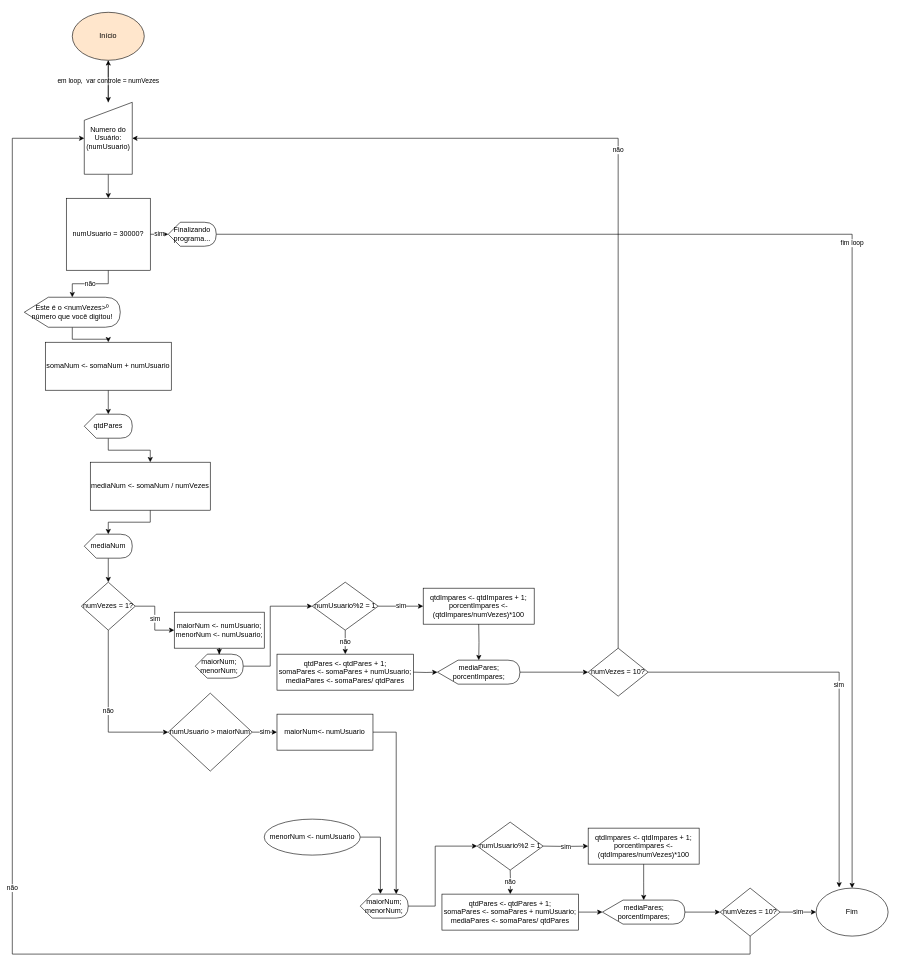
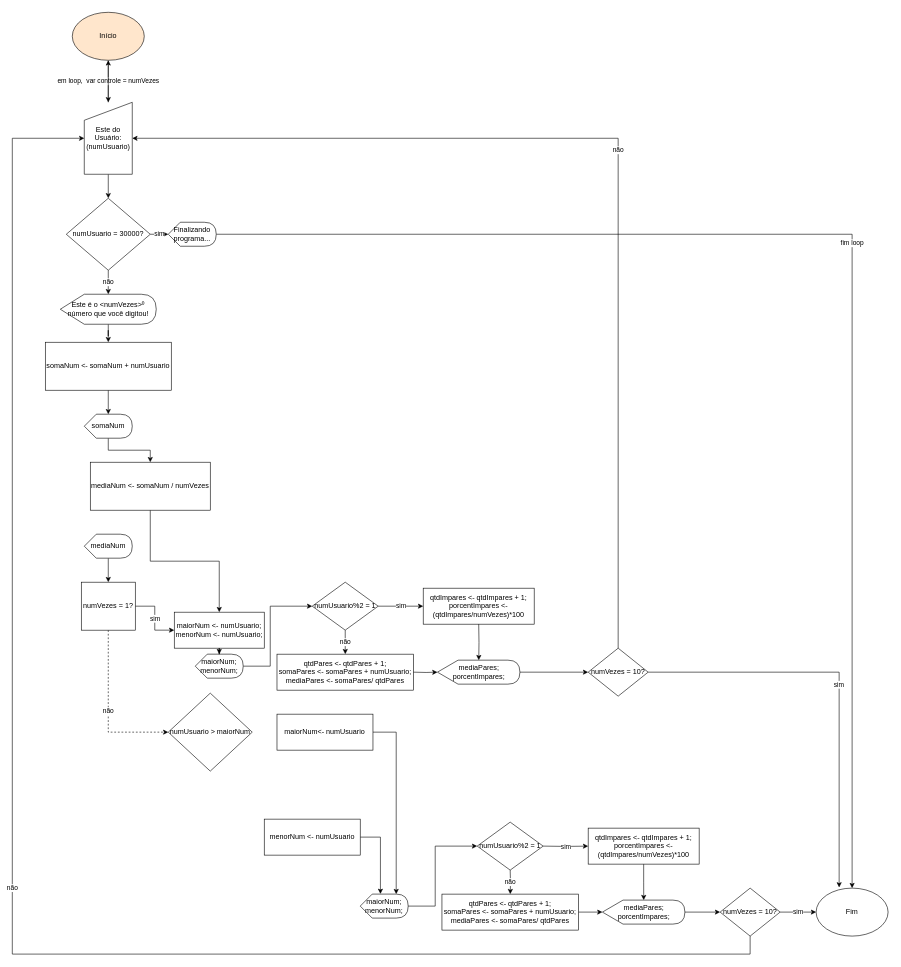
(108, 138) -> (108, 138)
(108, 234) -> (108, 234)
(72, 312) -> (108, 309)
(108, 426) -> (108, 426)
(108, 524) -> (150, 560)
(108, 606) -> (108, 606)
(108, 707) -> (108, 707)
(265, 732) -> none
(312, 837) -> (312, 837)
